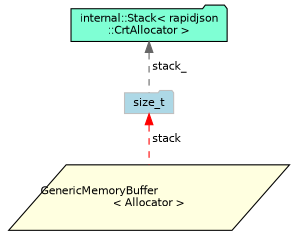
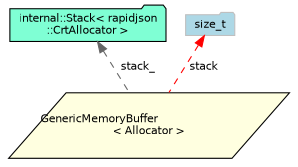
(149, 73) -> (116, 72)
